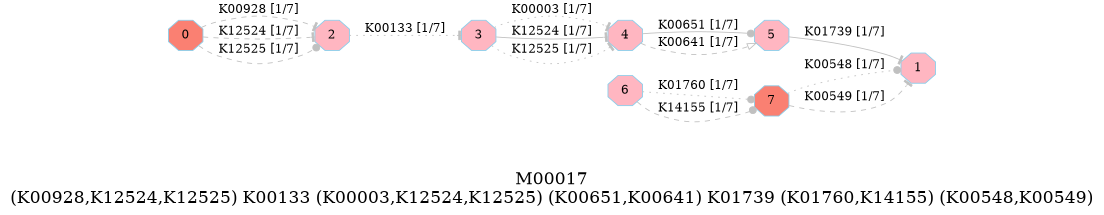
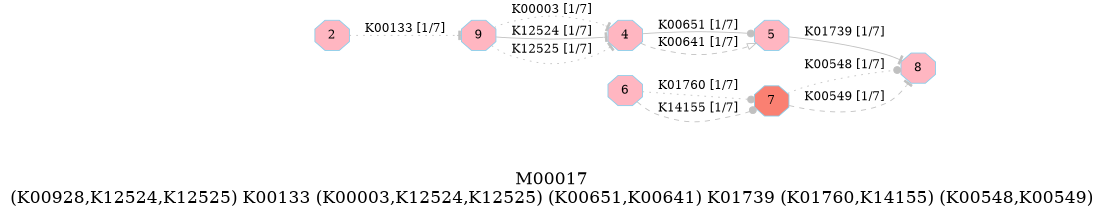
(186, 35) -> none
(479, 35) -> (479, 35)
(918, 68) -> (918, 68)
